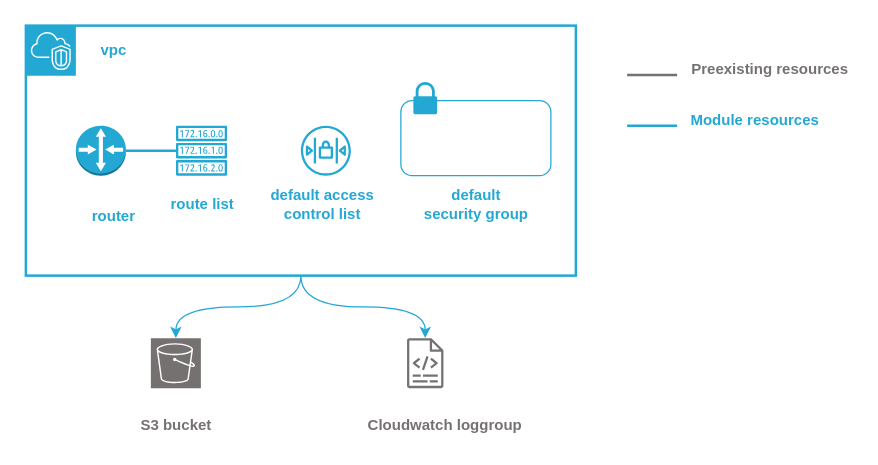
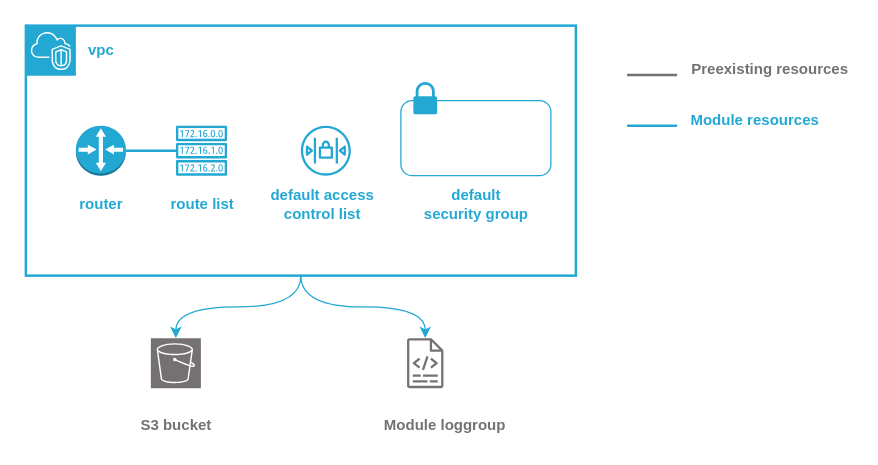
(113, 51) -> (101, 51)
(113, 217) -> (101, 204)
(445, 426) -> (445, 426)
